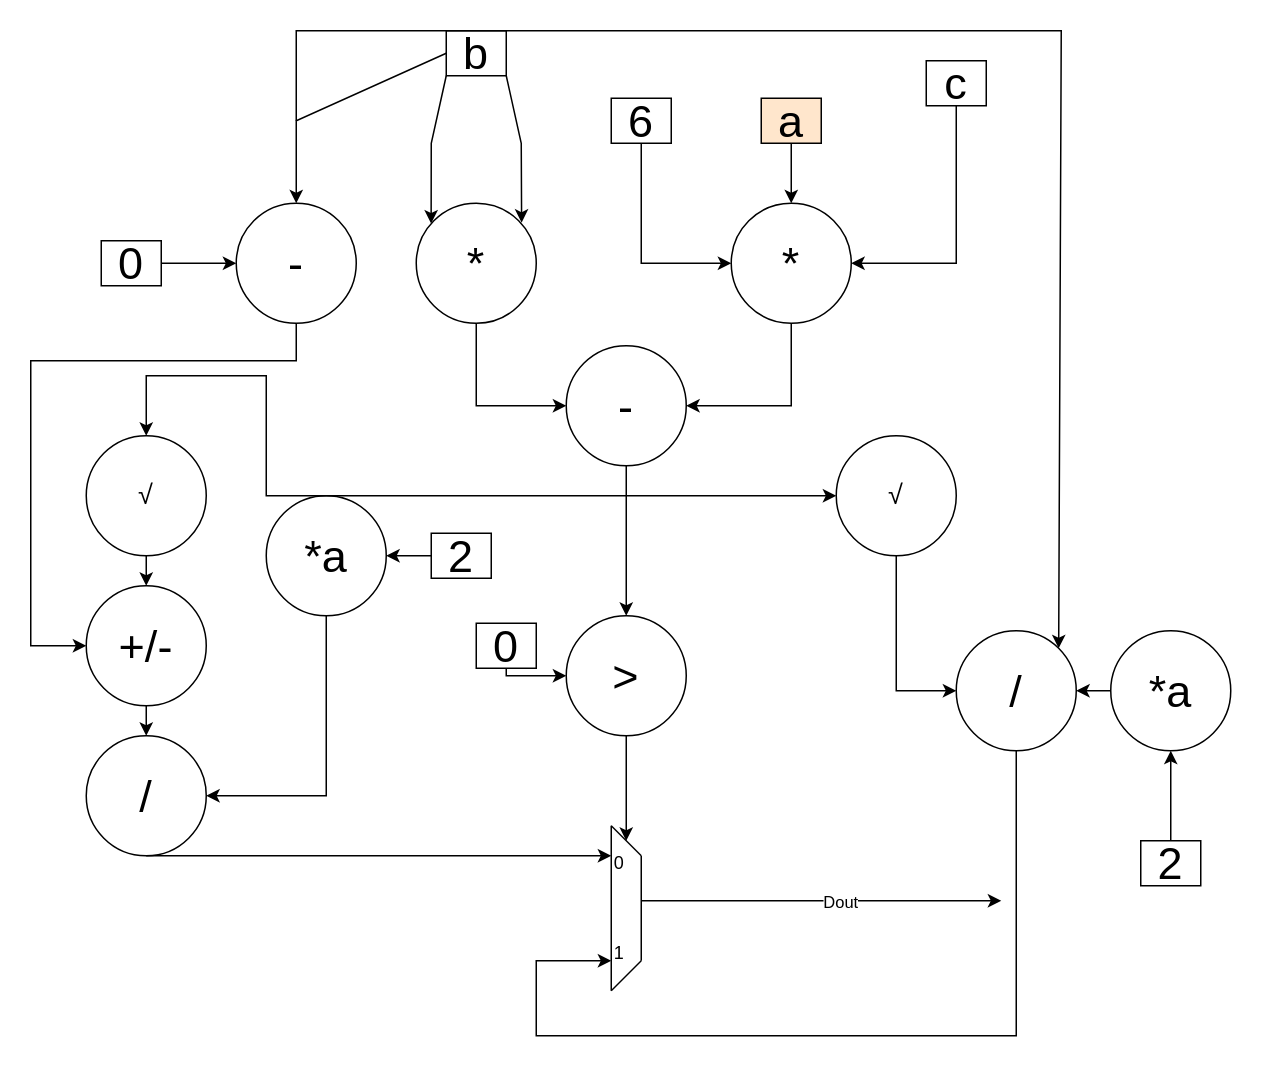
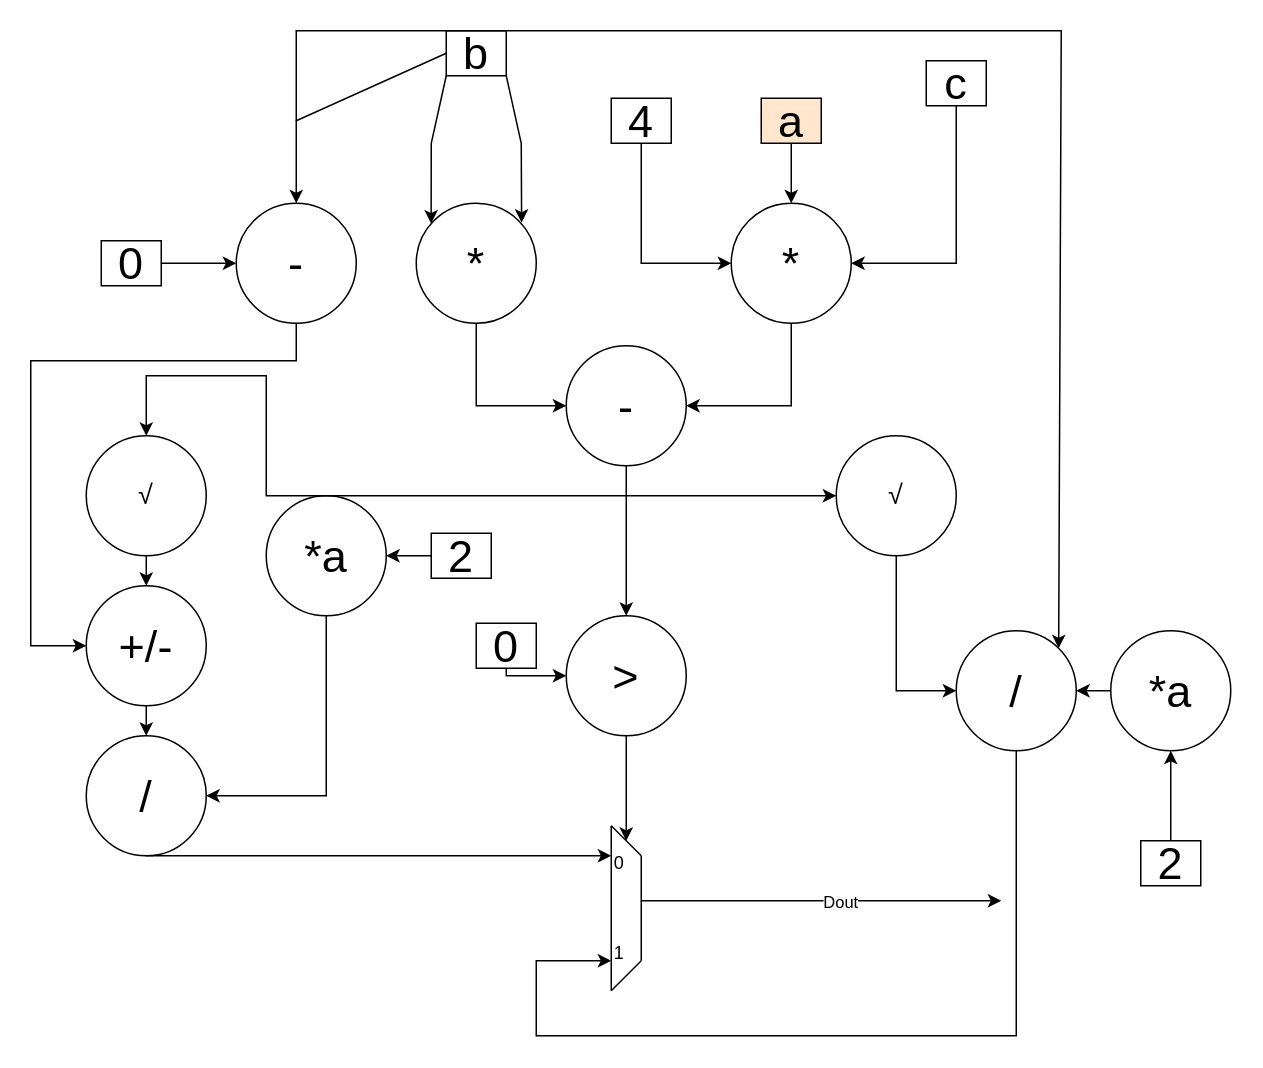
(641, 121) -> (641, 121)
